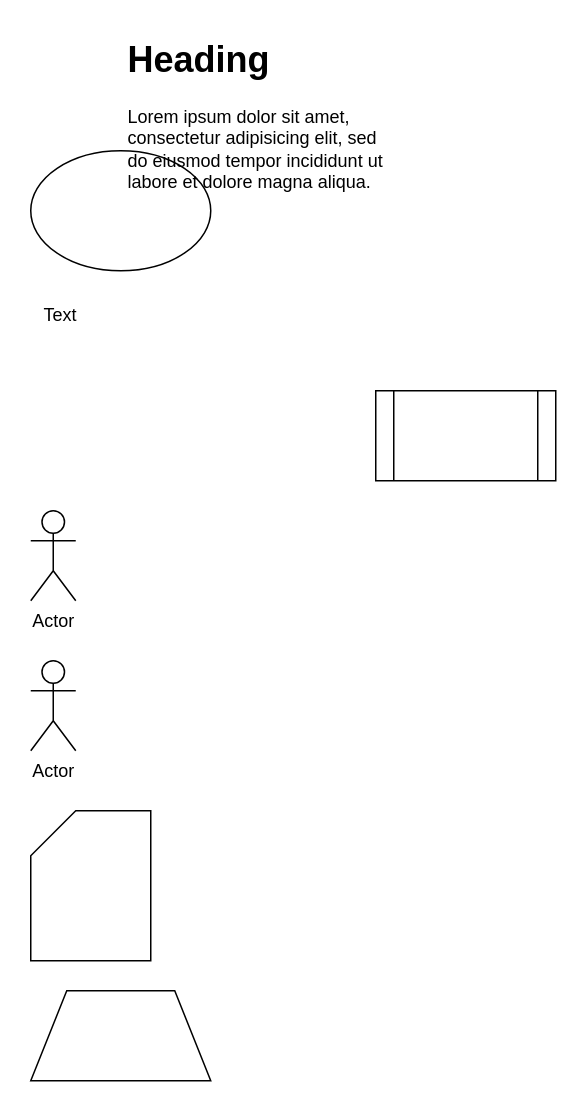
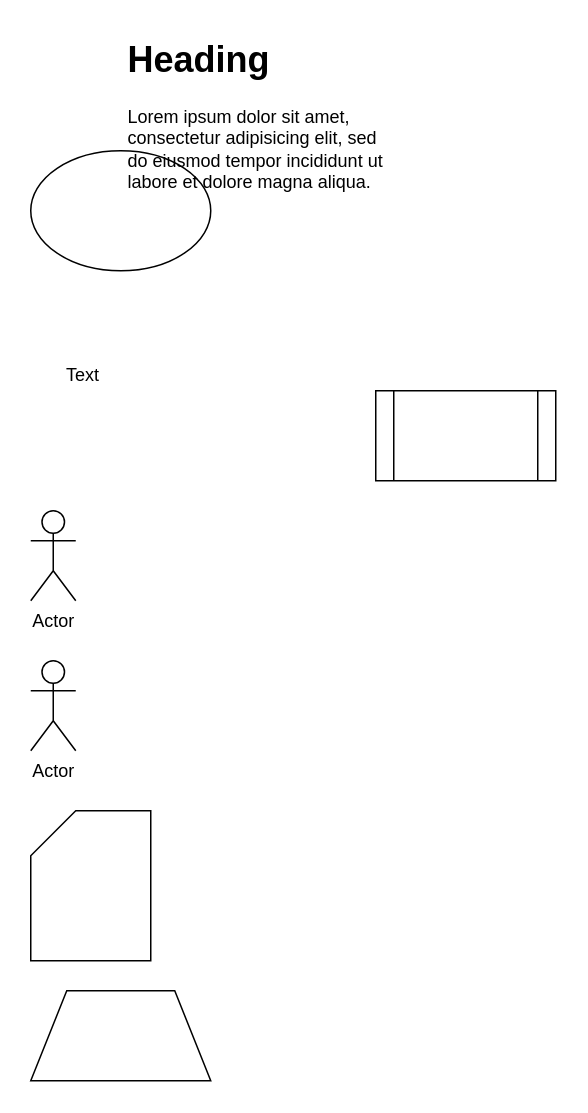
(61, 316) -> (83, 376)
